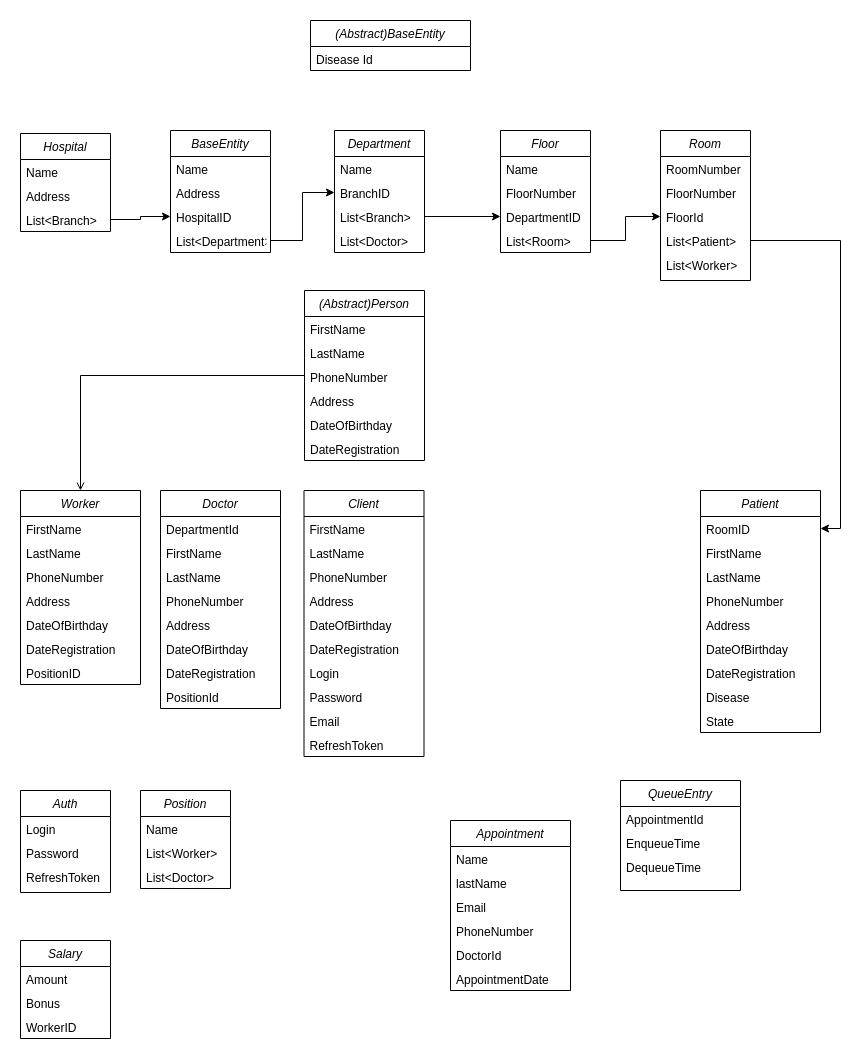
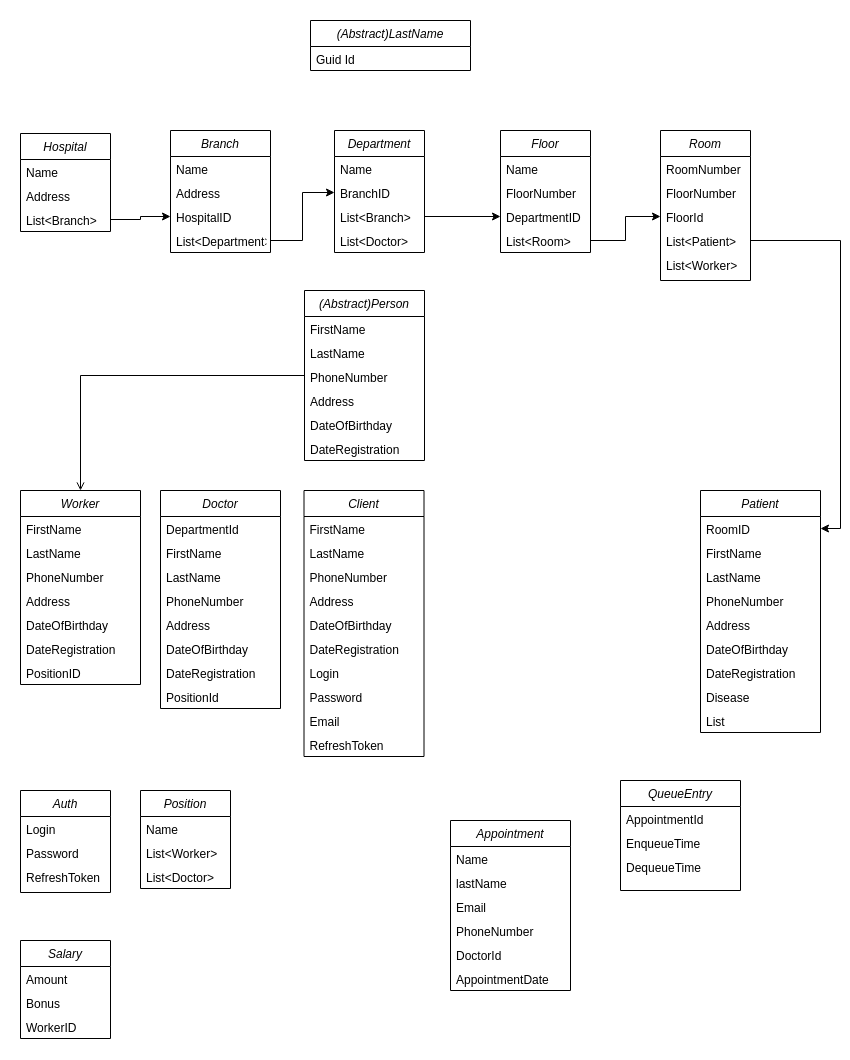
(390, 34) -> (390, 34)
(346, 60) -> (336, 60)
(220, 144) -> (220, 144)
(723, 722) -> (718, 722)
